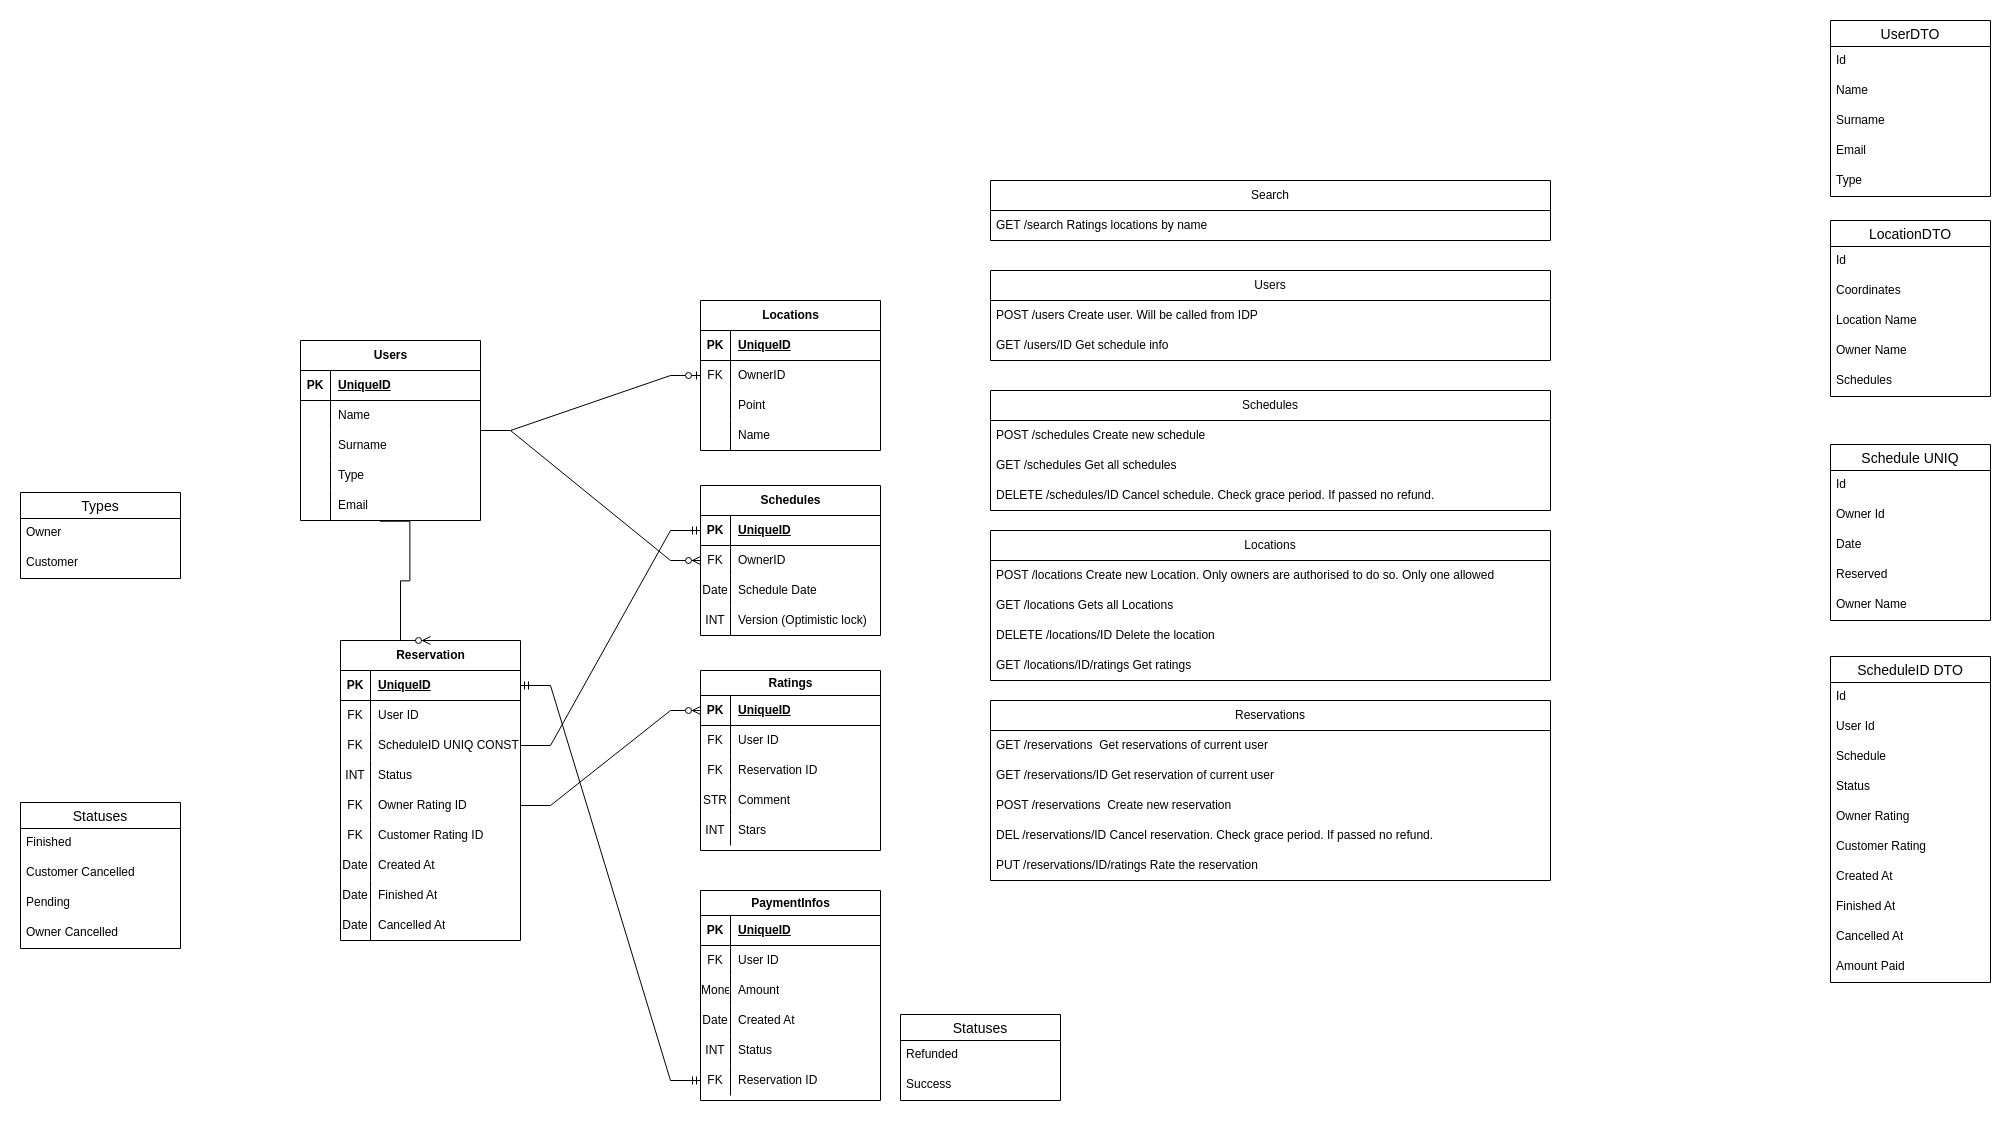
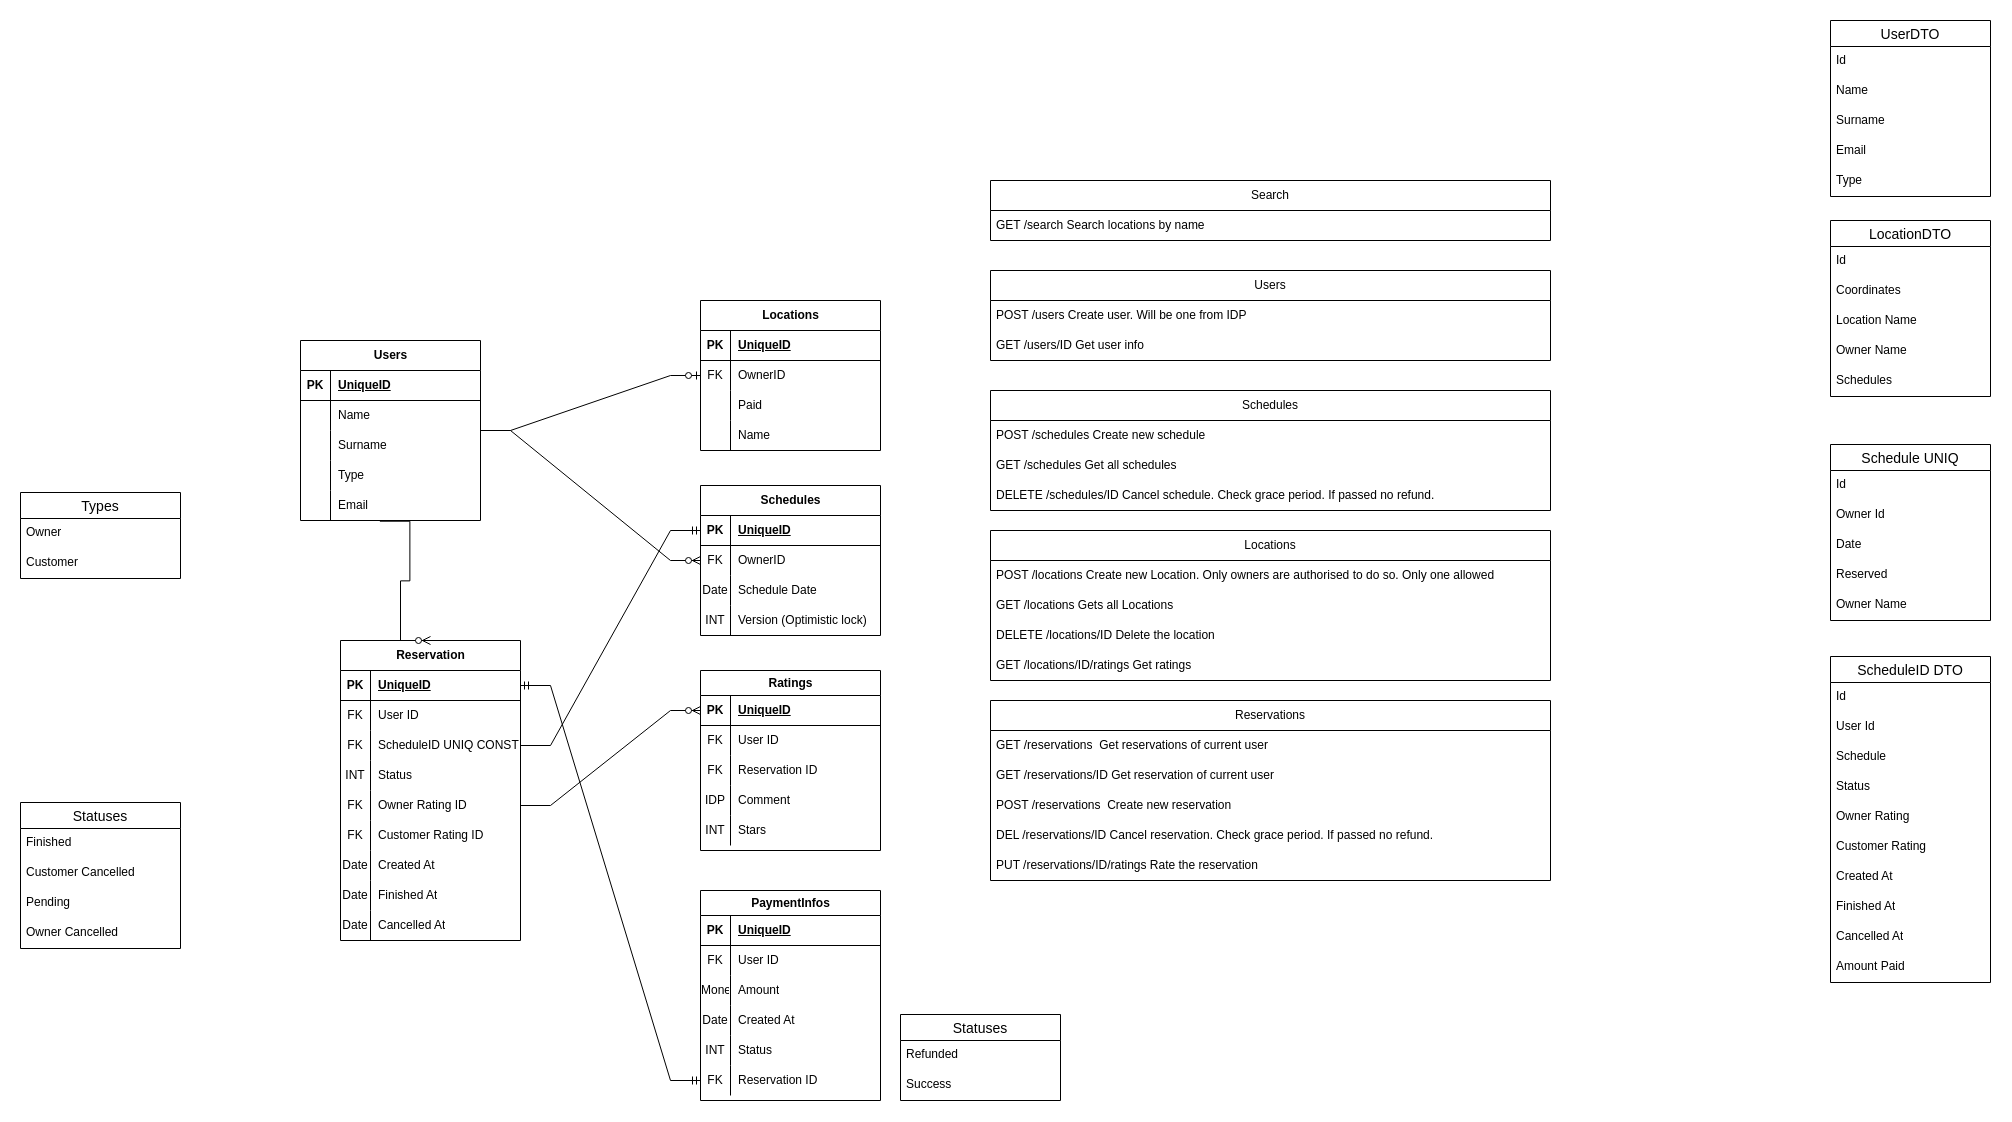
(1108, 226) -> (1107, 226)
(1136, 316) -> (1129, 316)
(1091, 346) -> (1079, 346)
(754, 406) -> (750, 406)
(716, 801) -> (716, 801)
